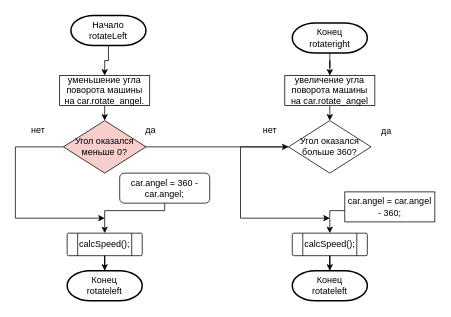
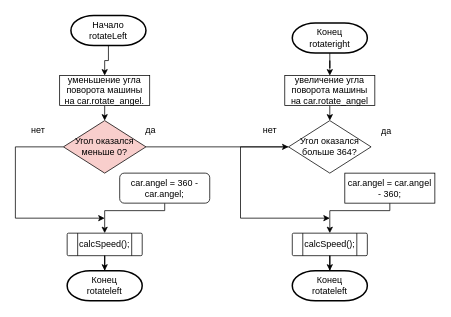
(330, 147) -> (330, 147)
(390, 207) -> (390, 188)
